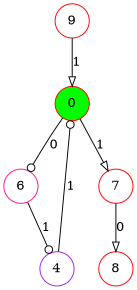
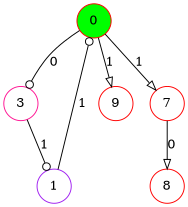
(72, 57) -> (104, 58)
(21, 186) -> (21, 104)
(57, 269) -> (54, 186)
